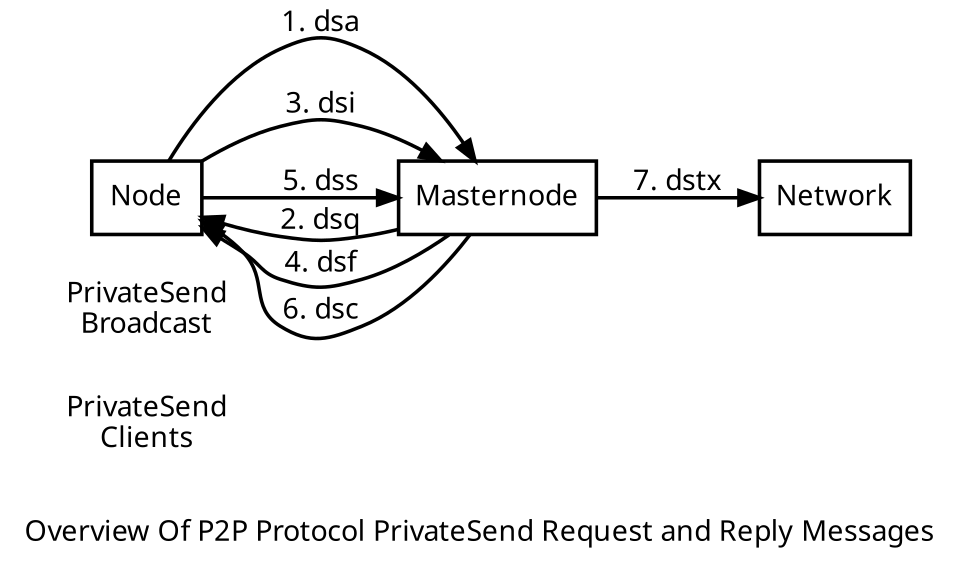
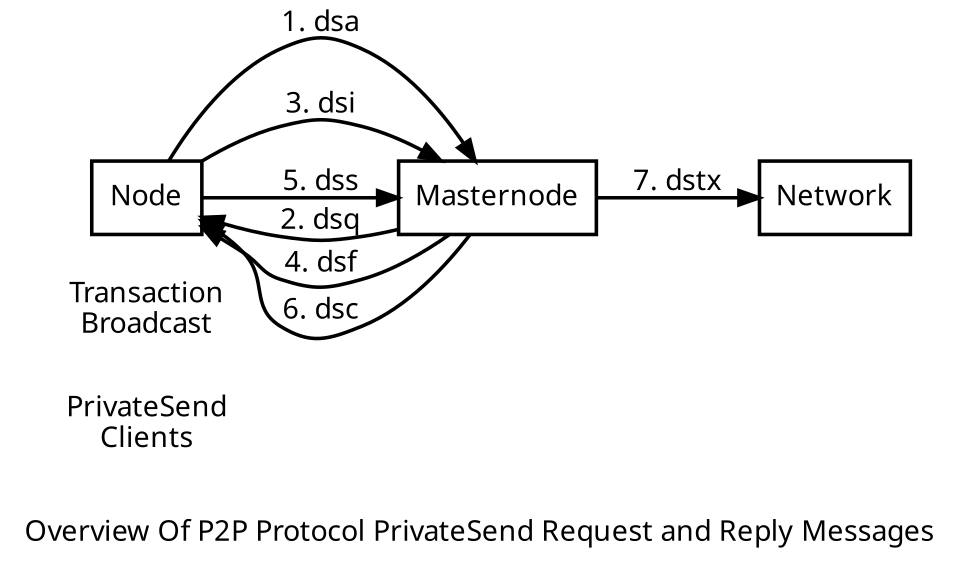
(147, 310) -> (147, 310)
